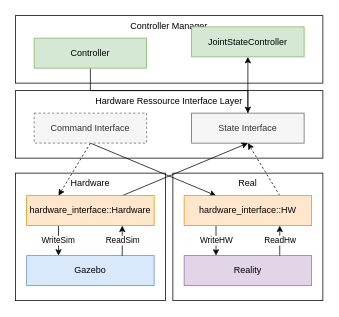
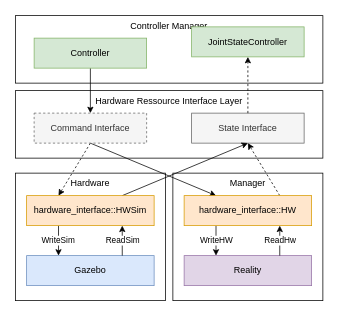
(90, 90) -> (90, 98)
(248, 111) -> (248, 111)
(248, 184) -> (248, 184)
(90, 210) -> (90, 210)
